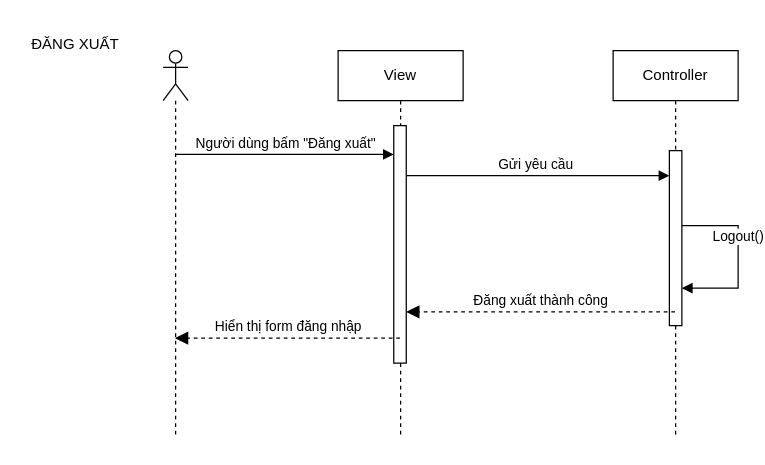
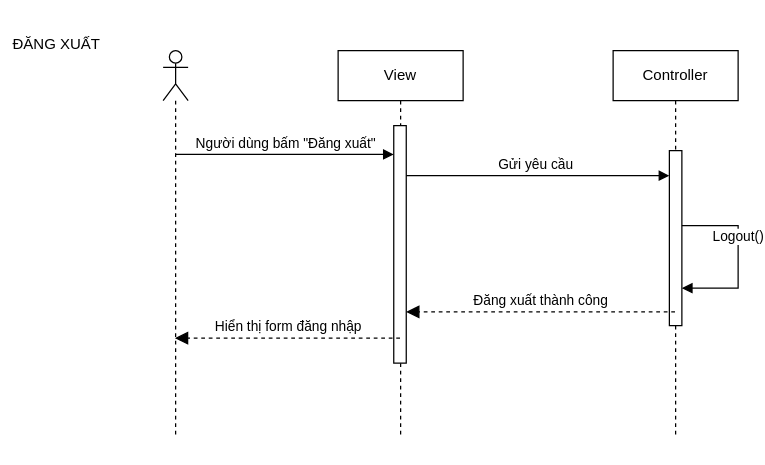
(76, 44) -> (57, 44)
